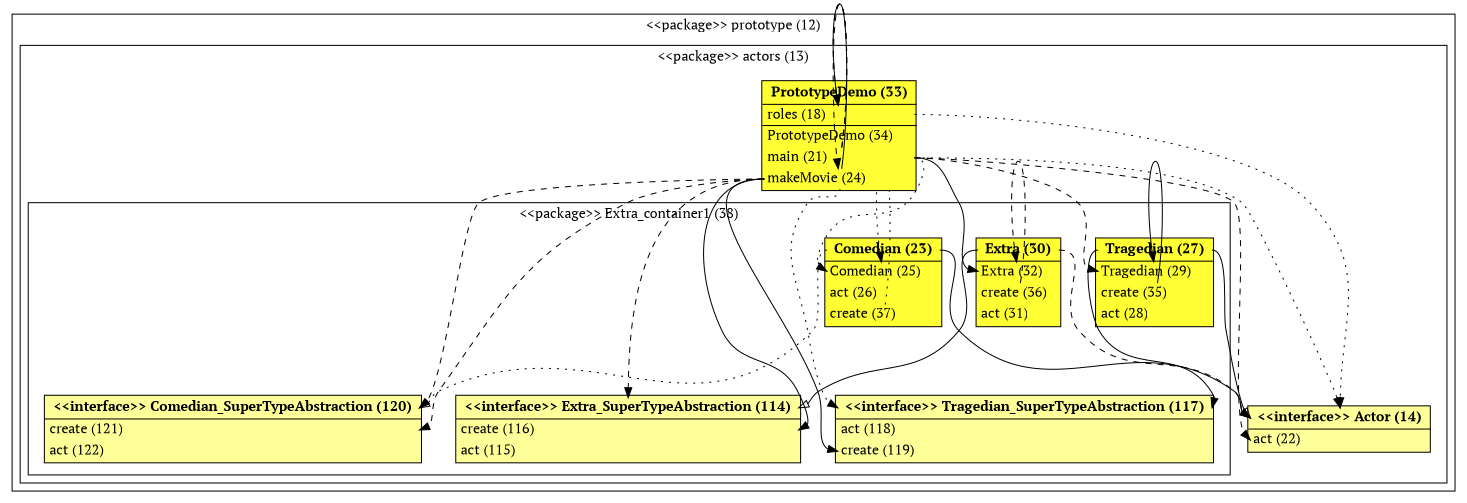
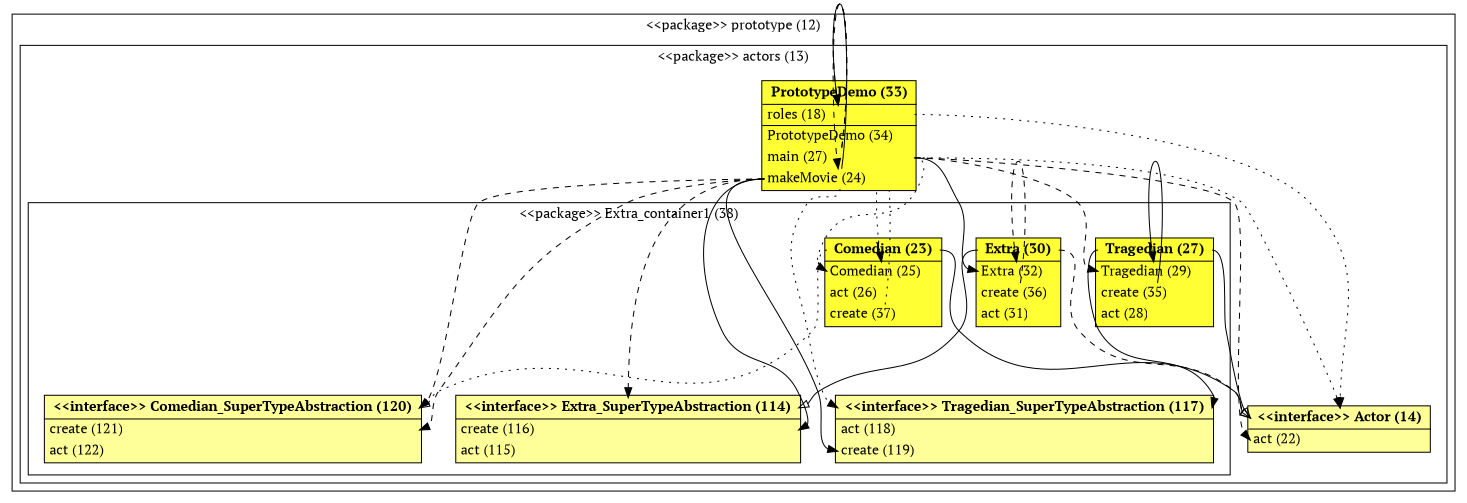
(798, 157) -> (798, 157)
(1114, 356) -> (1114, 356)
